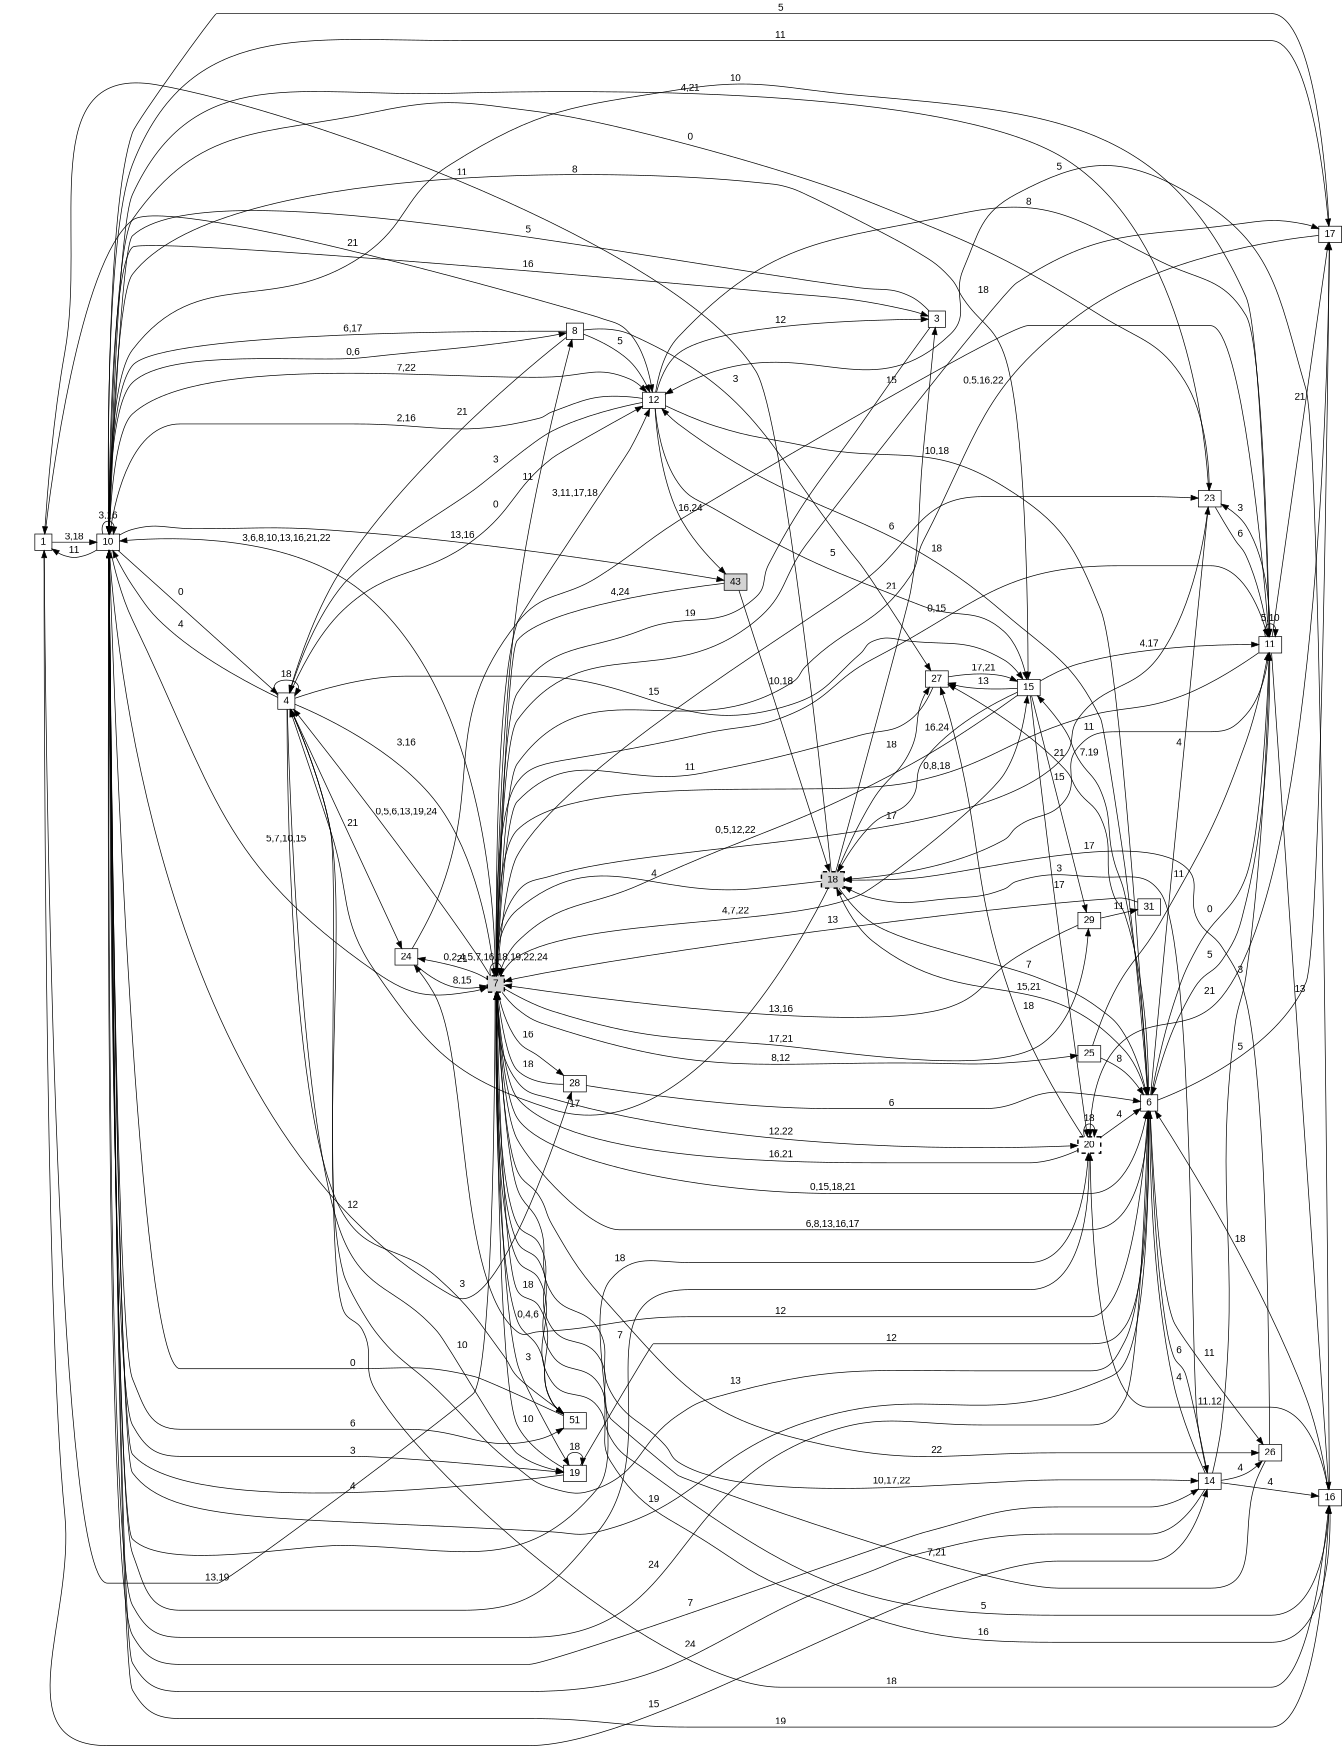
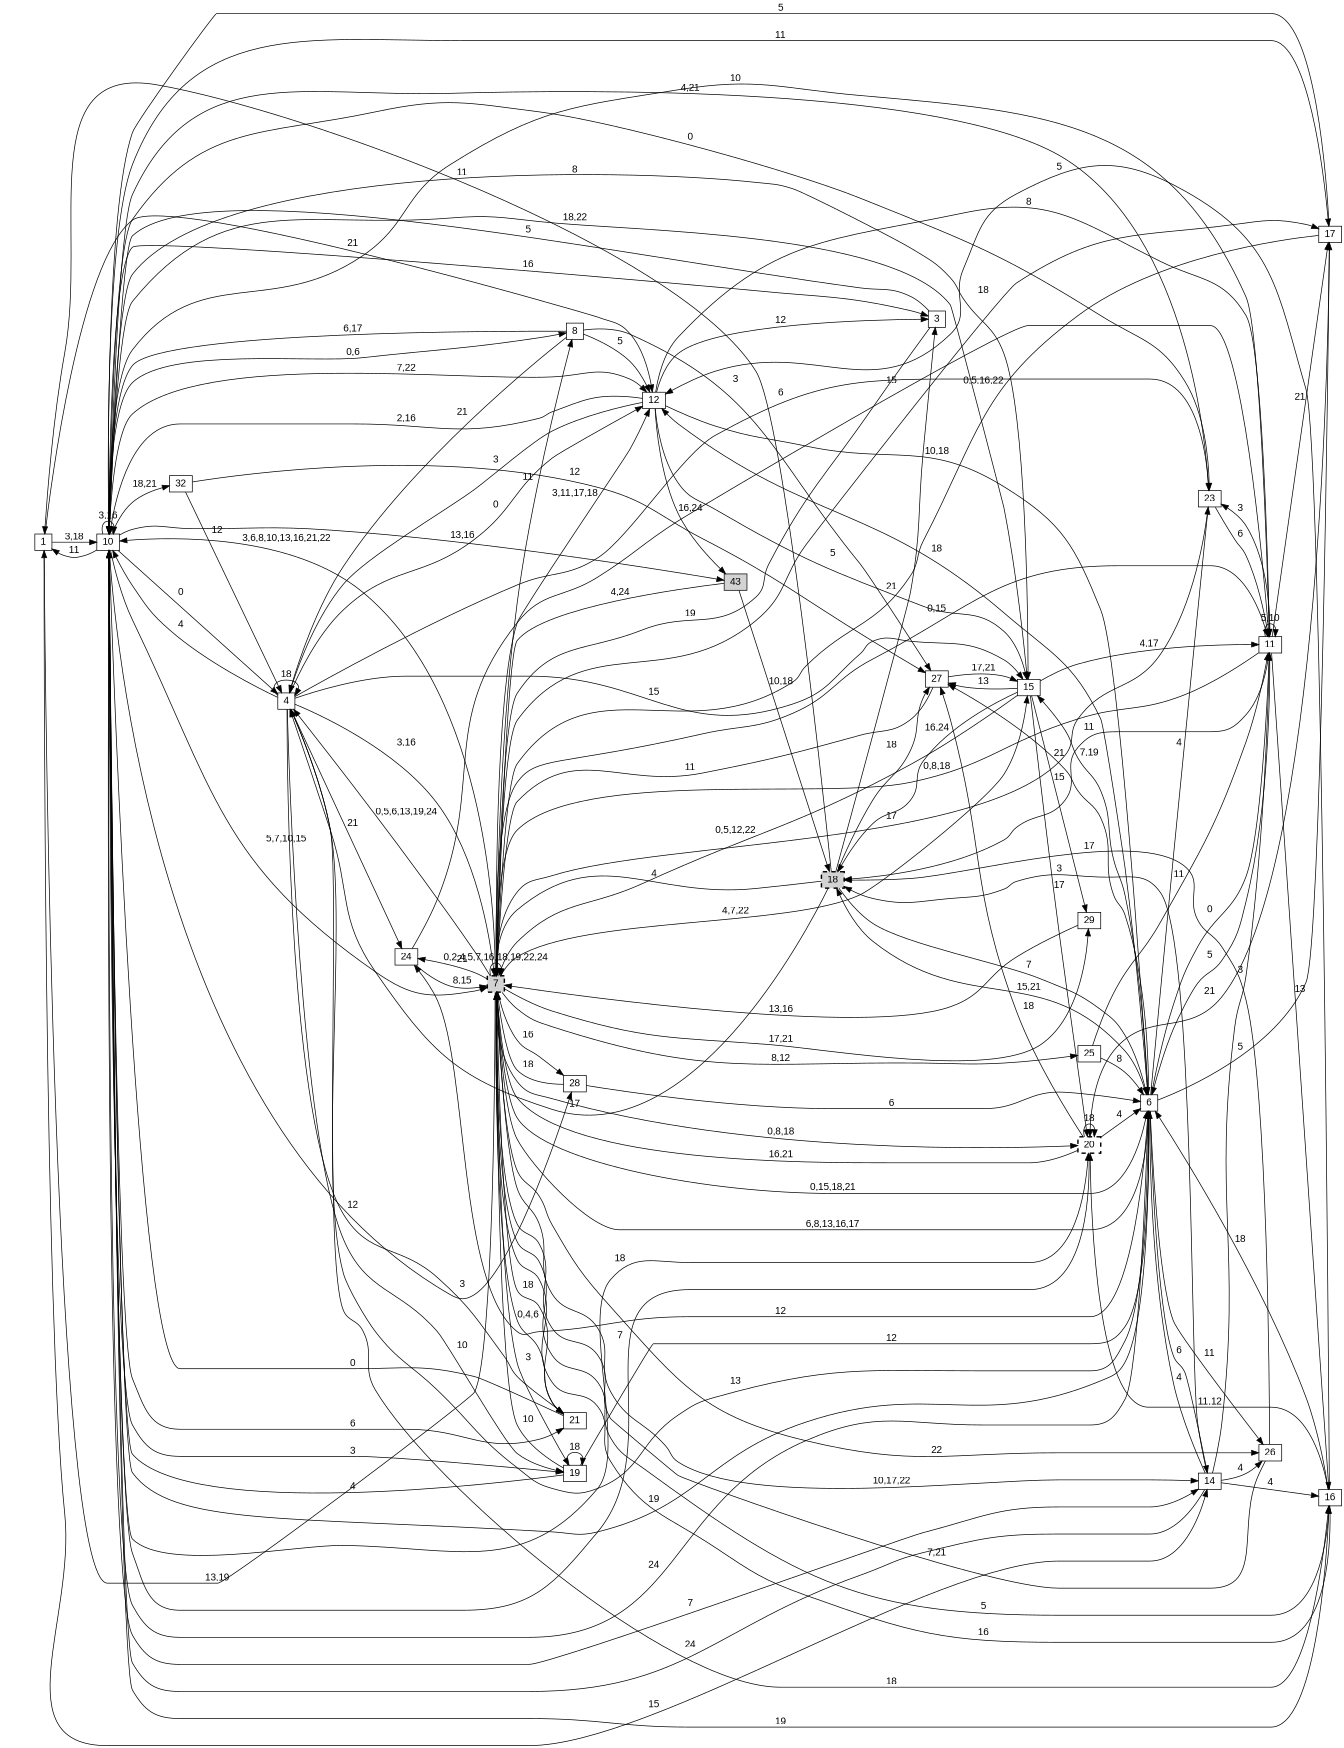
none -> (614, 227)
none -> (181, 484)
(778, 639) -> (701, 447)
(1149, 907) -> none
(781, 1132) -> (781, 1132)
(575, 1421) -> (575, 1421)
